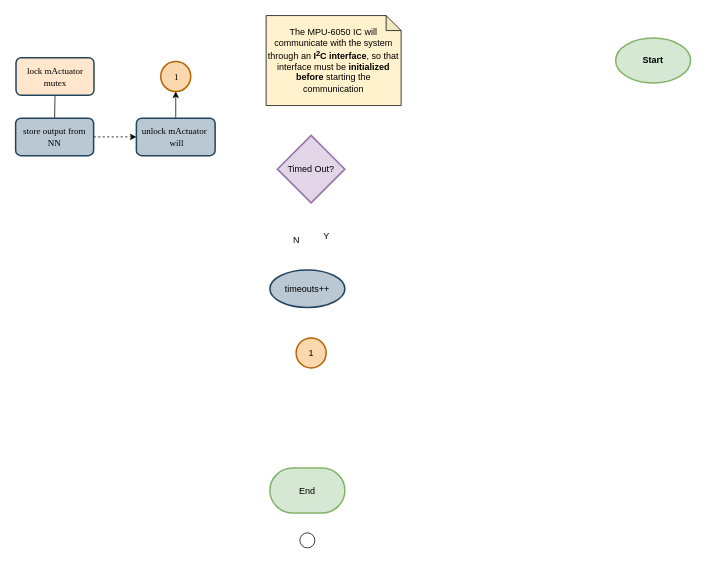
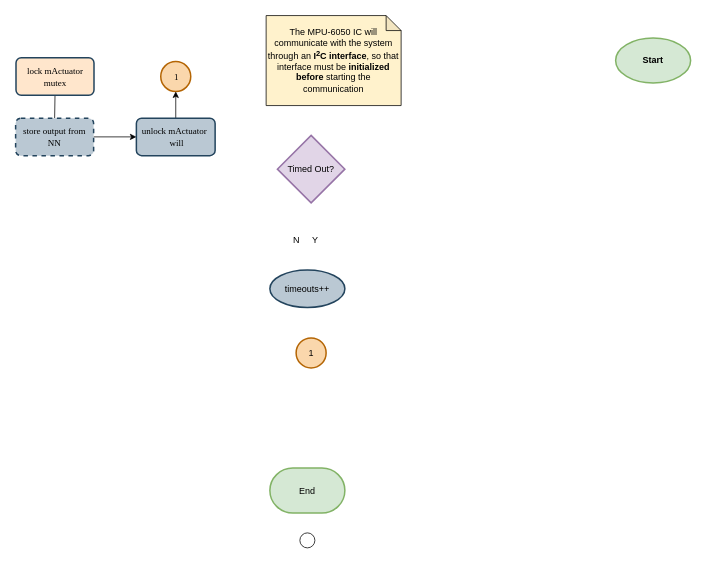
(54, 137) -> (54, 137)
(112, 137) -> (112, 137)
(326, 237) -> (315, 240)
